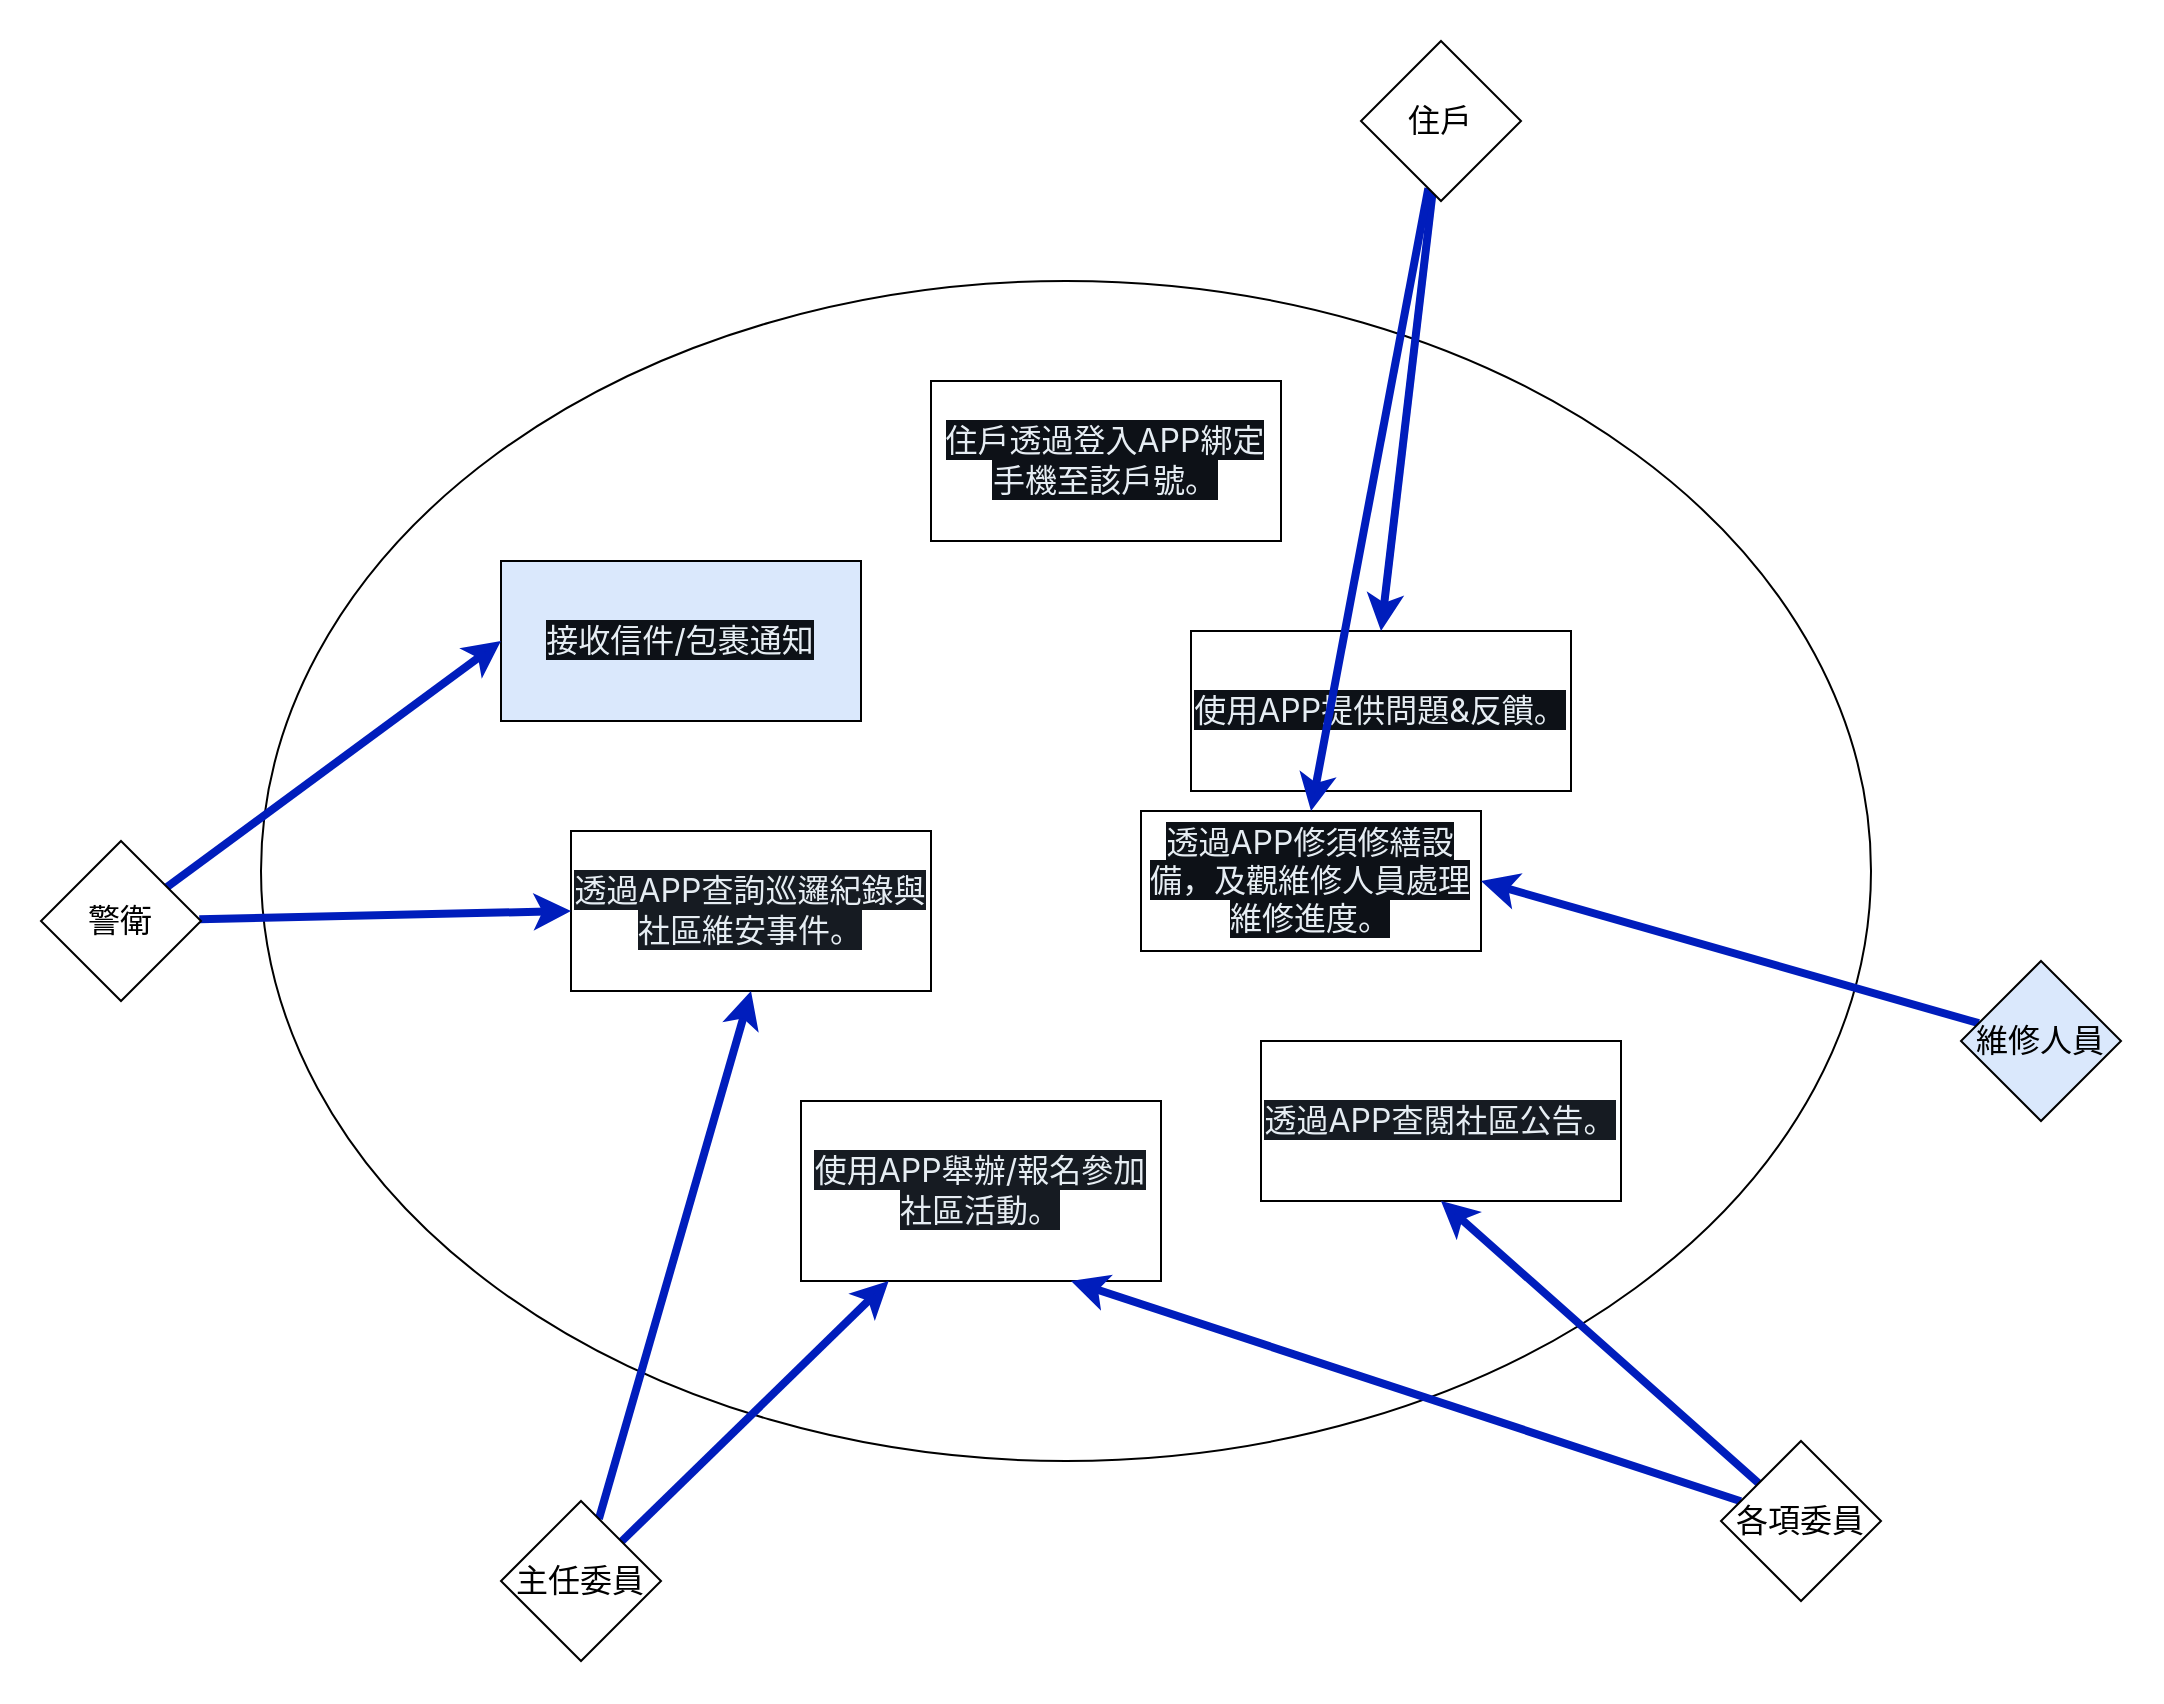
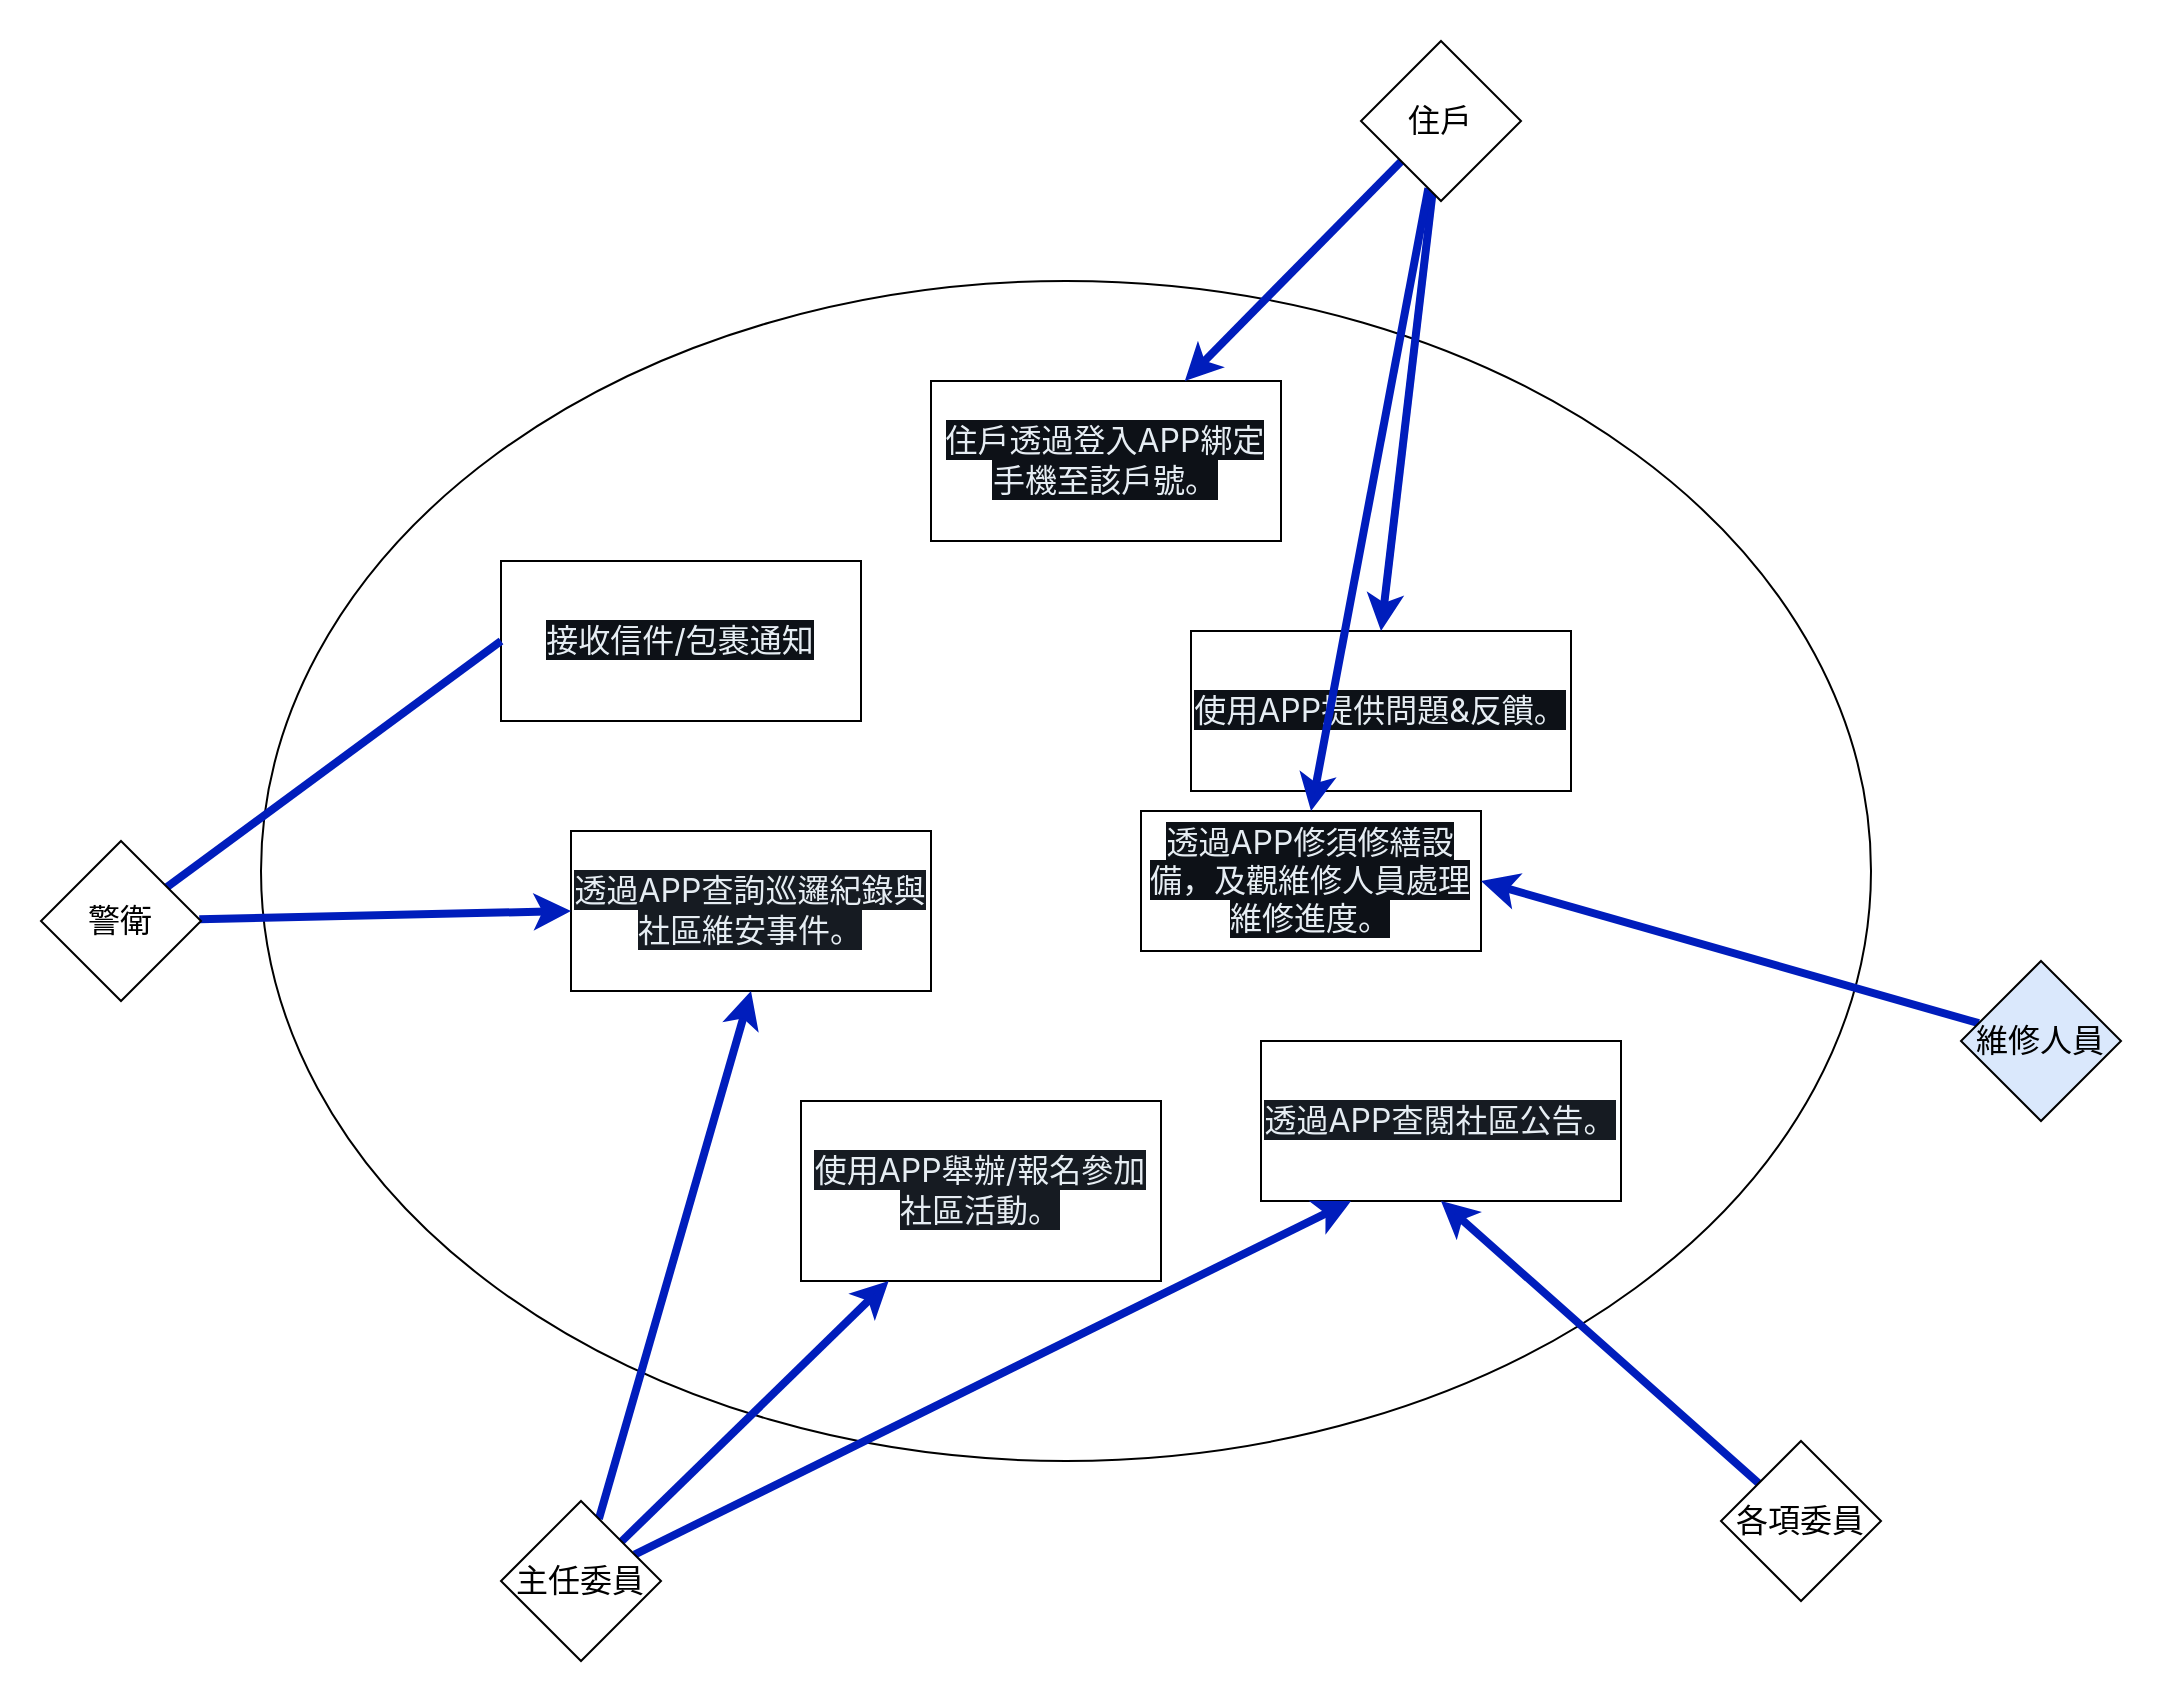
none -> (1301, 263)
(681, 641) -> (681, 641)
(477, 659) -> (499, 643)
(1443, 1403) -> none
none -> (887, 1430)
